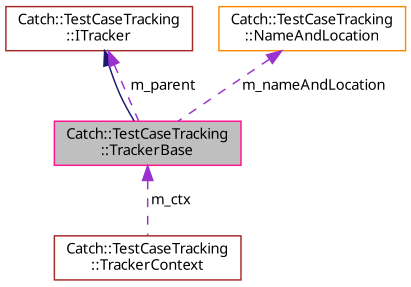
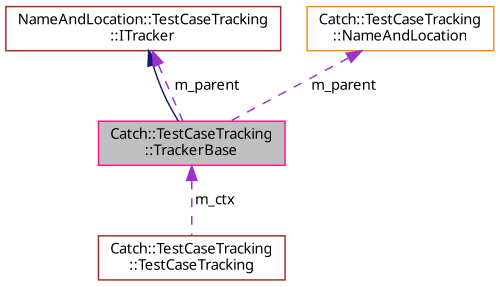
(99, 29) -> (143, 29)
(312, 86) -> (342, 86)
(148, 258) -> (192, 258)
